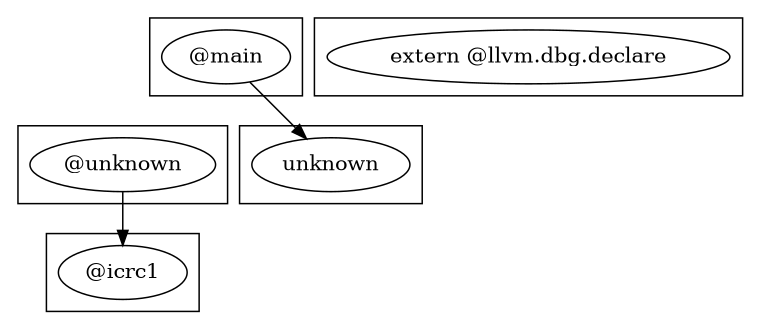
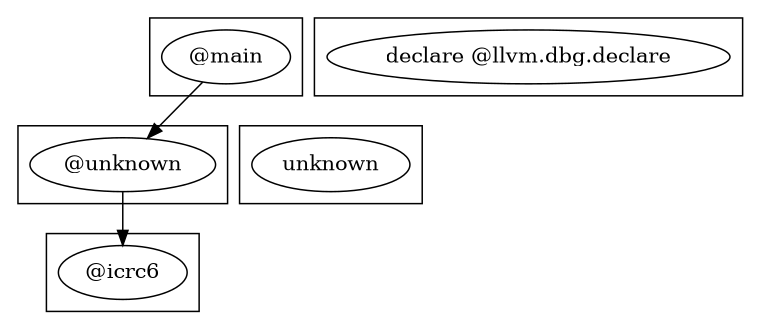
(529, 57) -> (529, 57)
(273, 105) -> (179, 106)
(123, 272) -> (123, 272)
